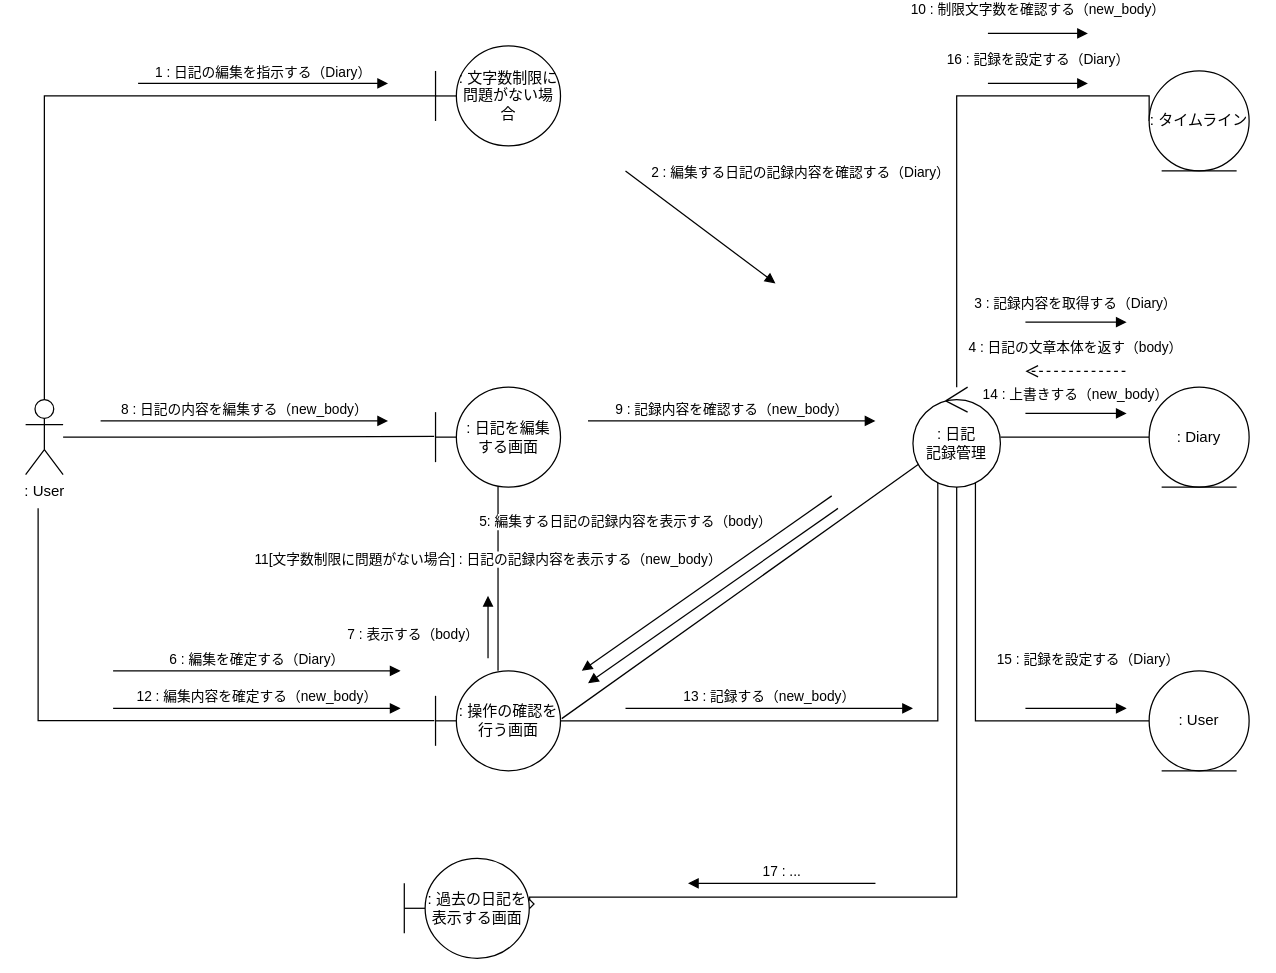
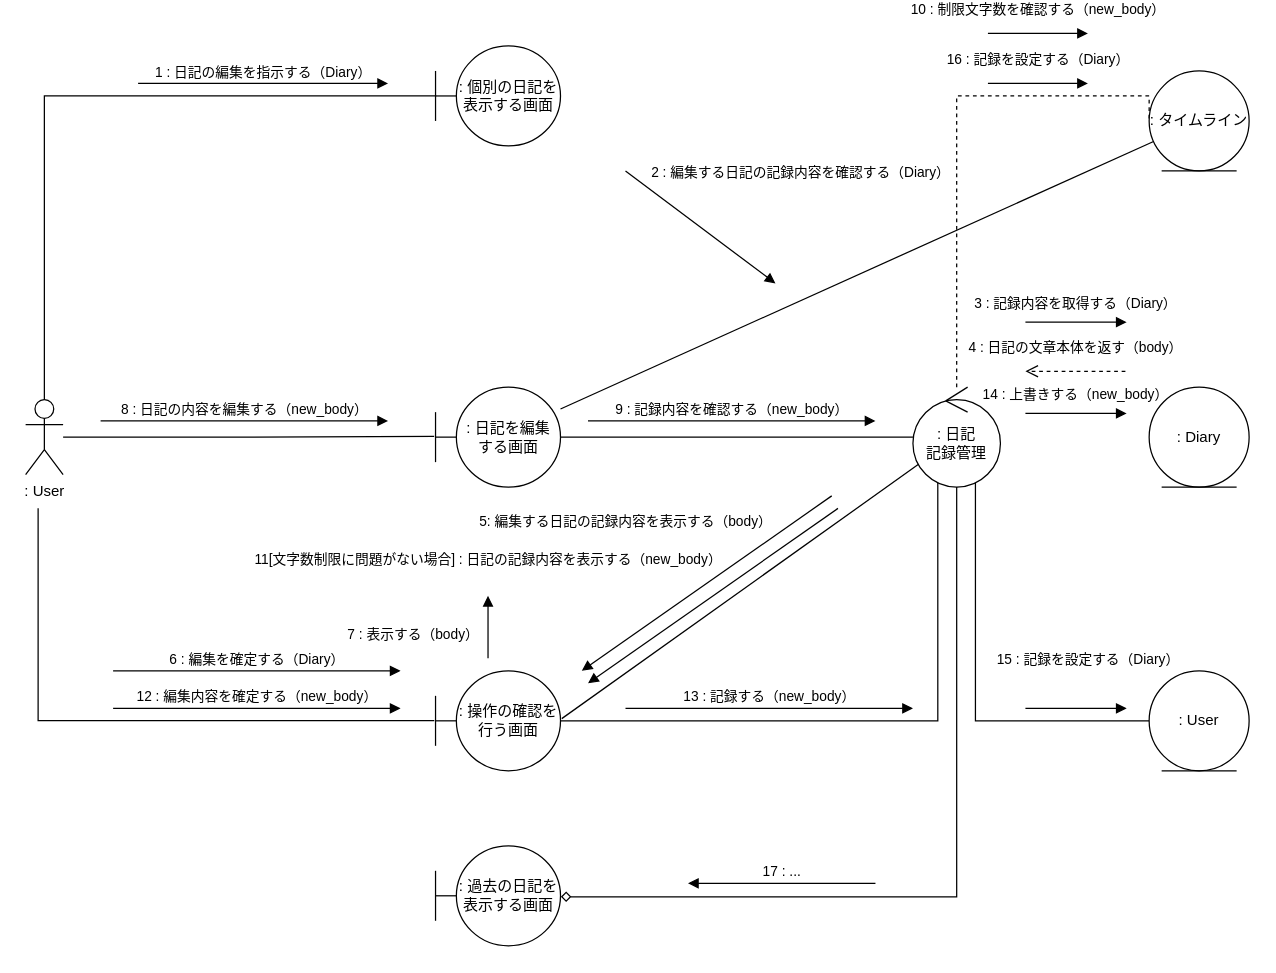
(509, 96) -> (509, 96)
(957, 138) -> (957, 138)
(1075, 437) -> (737, 437)
(498, 618) -> (857, 275)
(467, 908) -> (498, 896)
